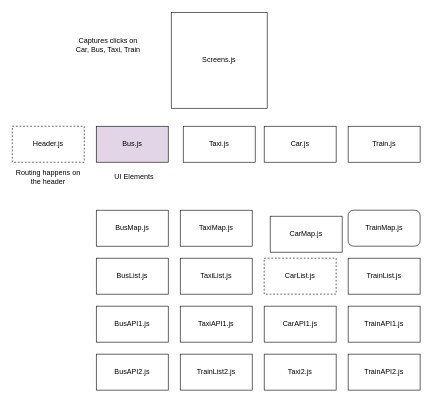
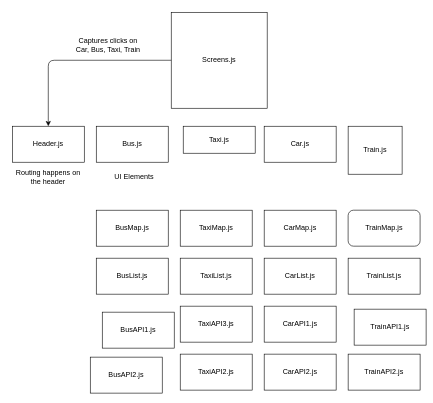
none -> (50, 62)
(48, 144) -> (48, 144)
(132, 144) -> (132, 144)
(219, 144) -> (219, 140)
(384, 144) -> (375, 150)
(306, 234) -> (300, 228)
(300, 276) -> (300, 276)
(132, 324) -> (138, 330)
(216, 324) -> (216, 324)
(384, 324) -> (390, 327)
(132, 372) -> (126, 375)
(216, 372) -> (216, 372)
(300, 372) -> (300, 372)
